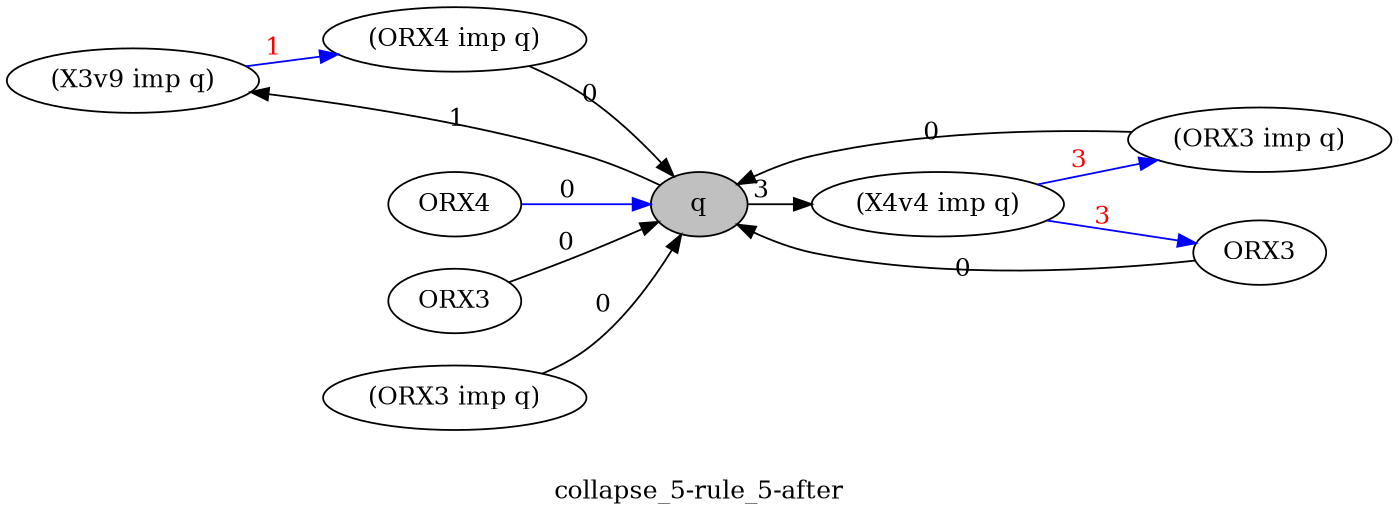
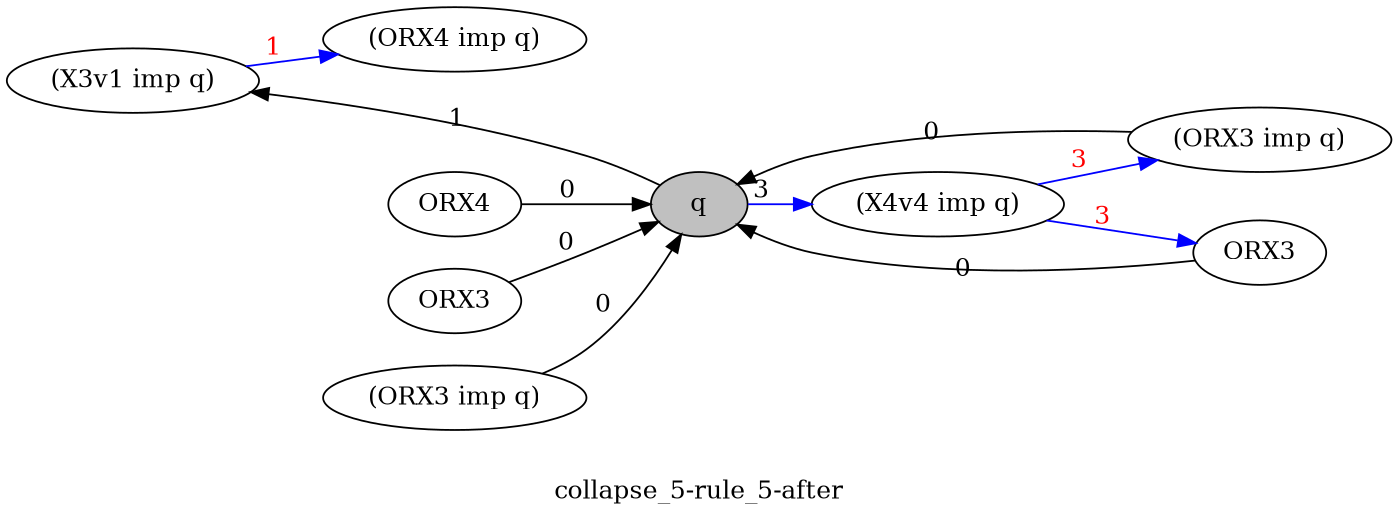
(133, 81) -> (133, 81)
(601, 107) -> none
(577, 204) -> (577, 204)
(771, 204) -> (771, 204)
